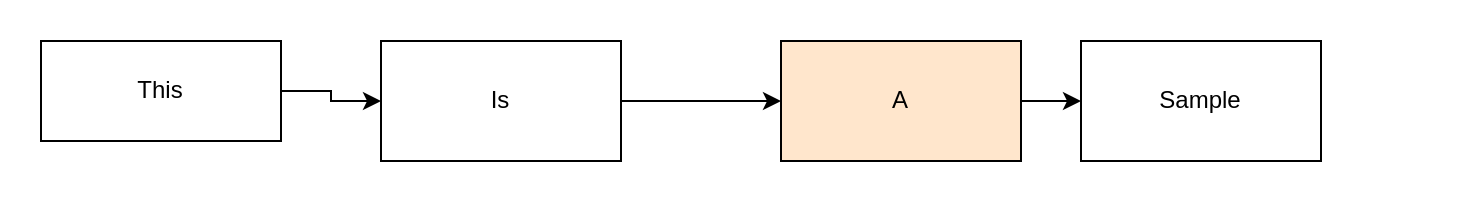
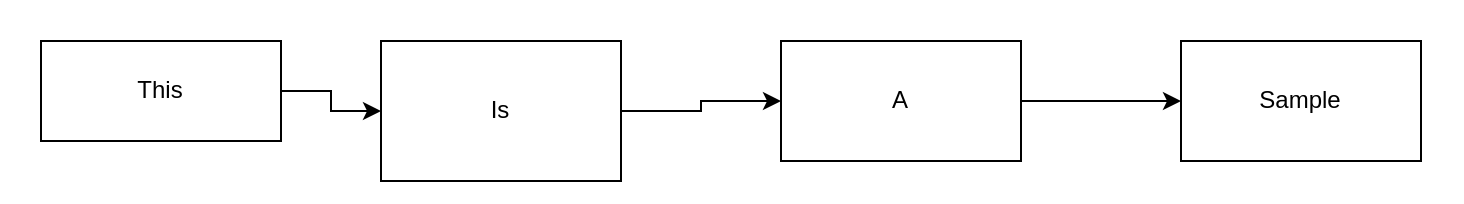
(501, 101) -> (501, 111)
(901, 101) -> (901, 101)
(1201, 101) -> (1301, 101)
